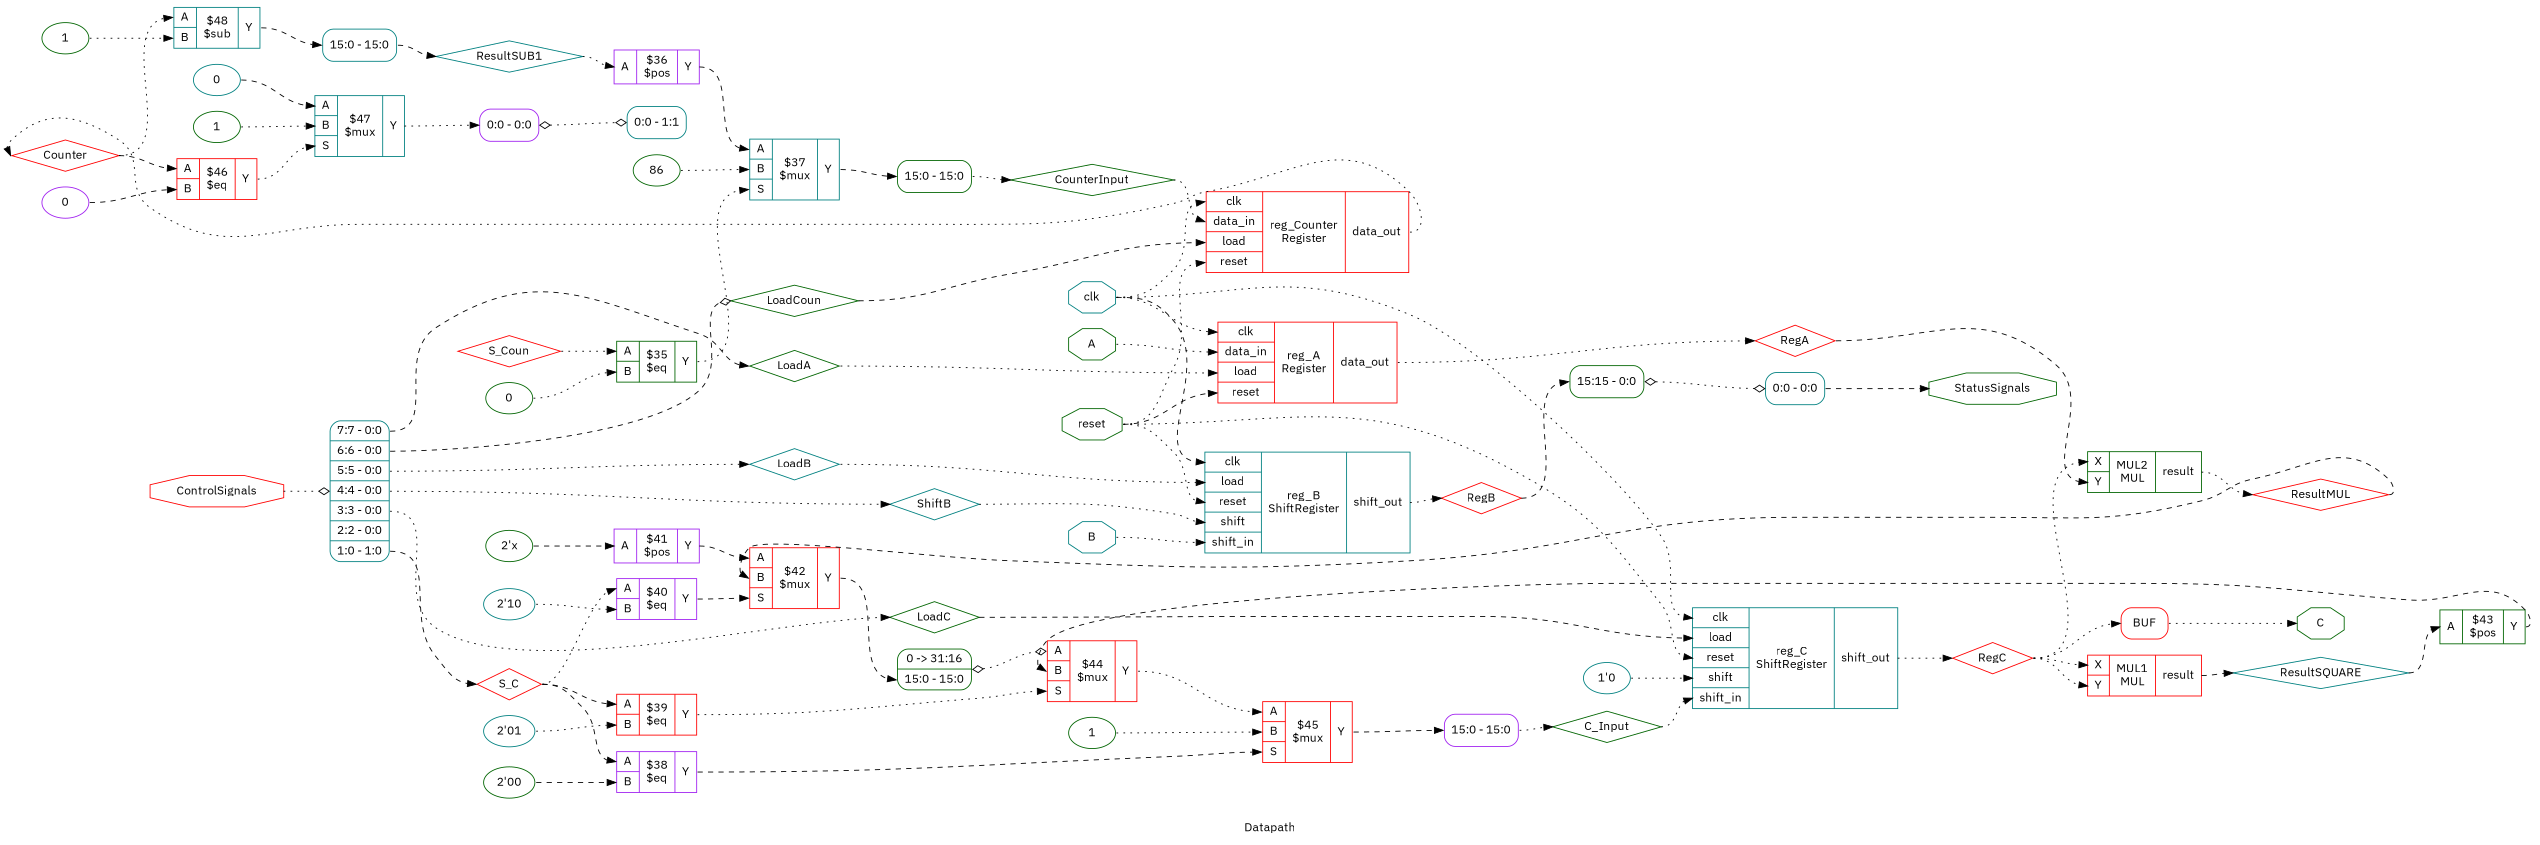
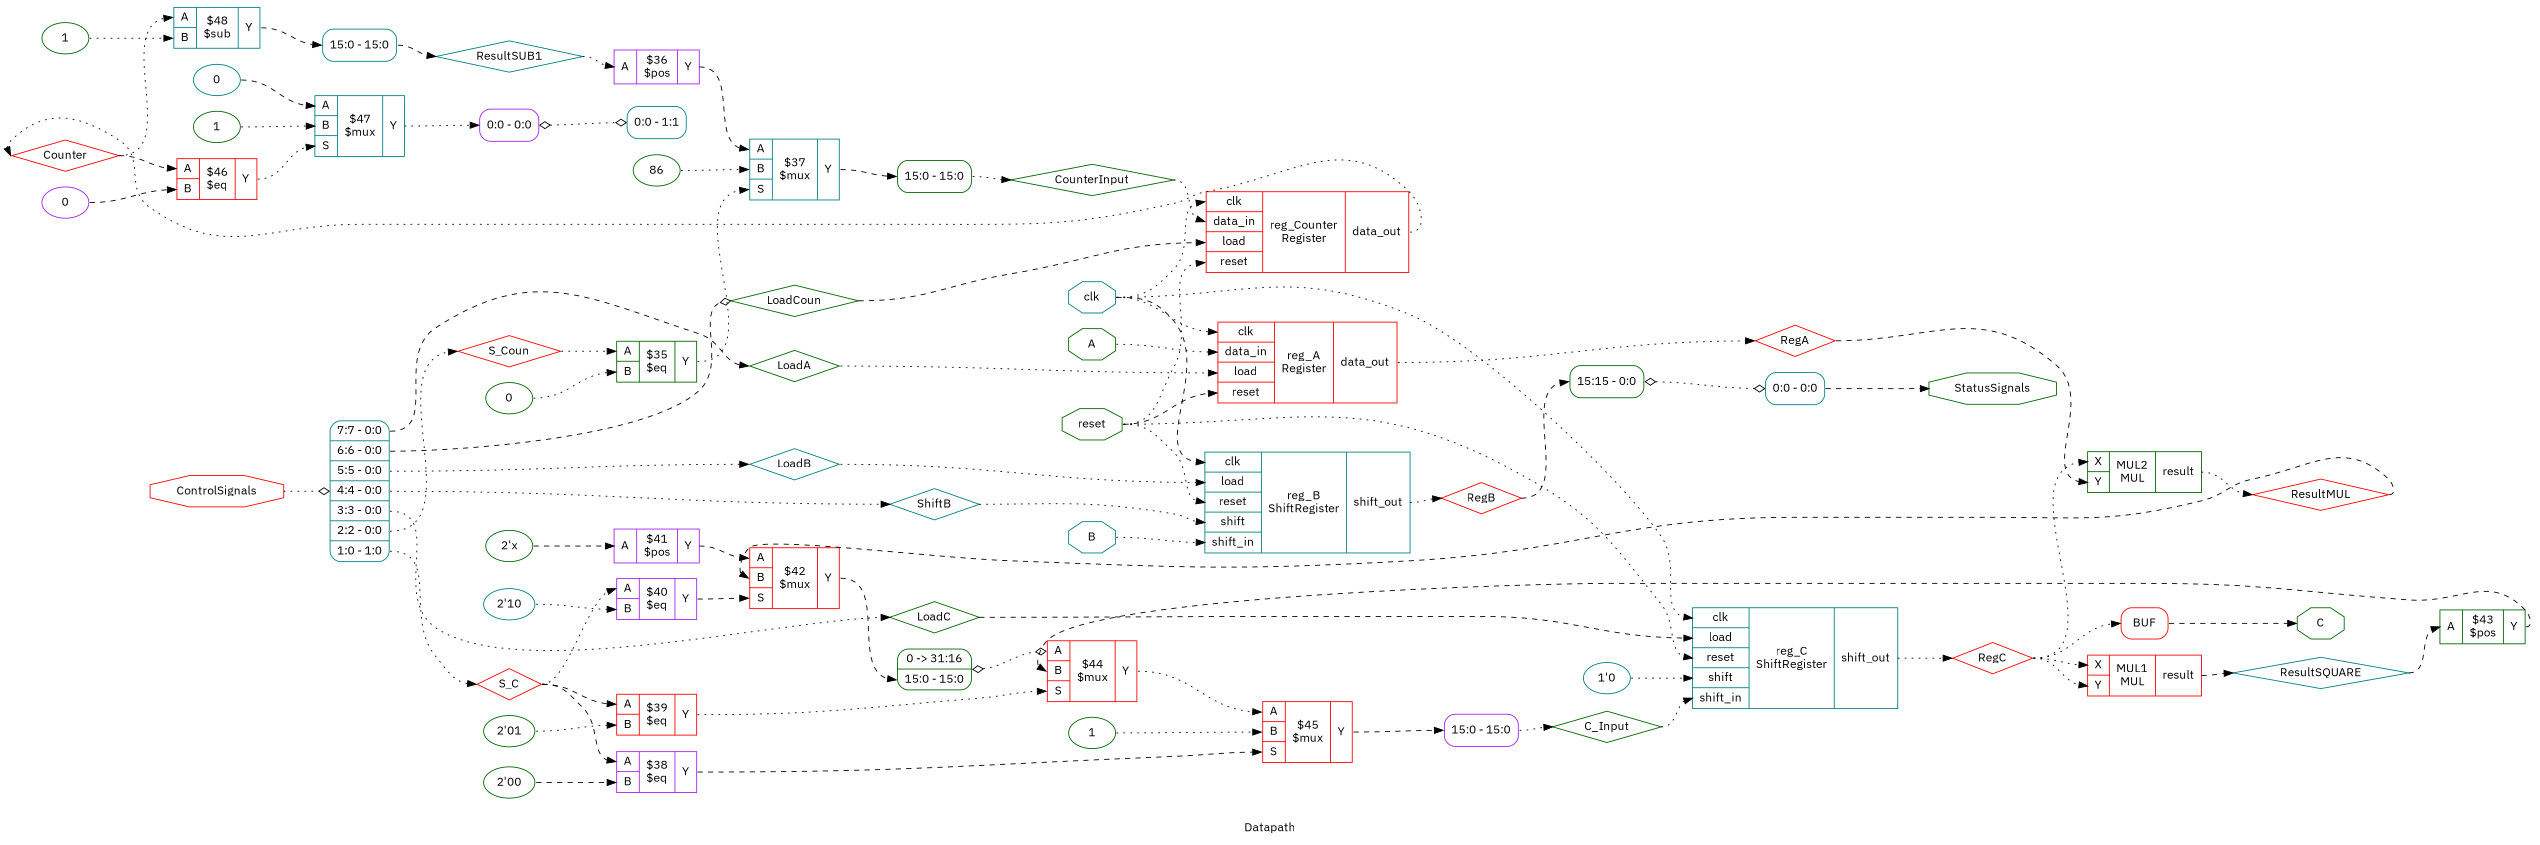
none -> (424, 440)
(422, 622) -> (422, 622)
(2228, 623) -> (2228, 623)
(509, 731) -> (509, 731)
